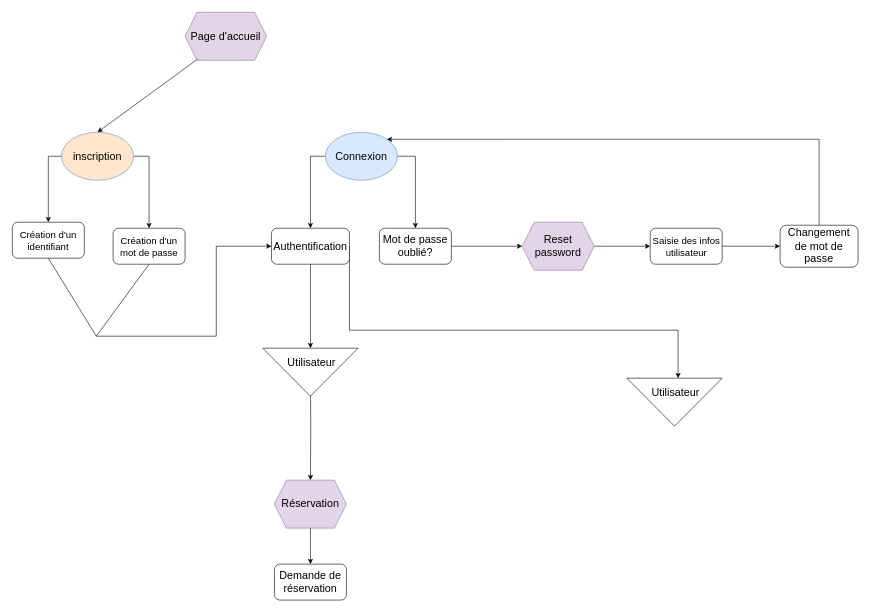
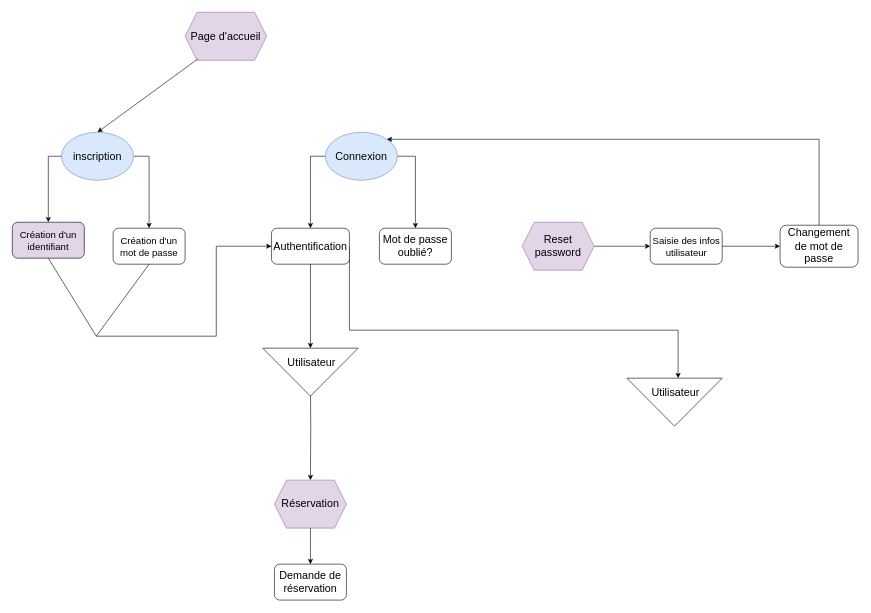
(98, 156) -> (98, 156)
(48, 240) -> (48, 240)
(516, 246) -> none
